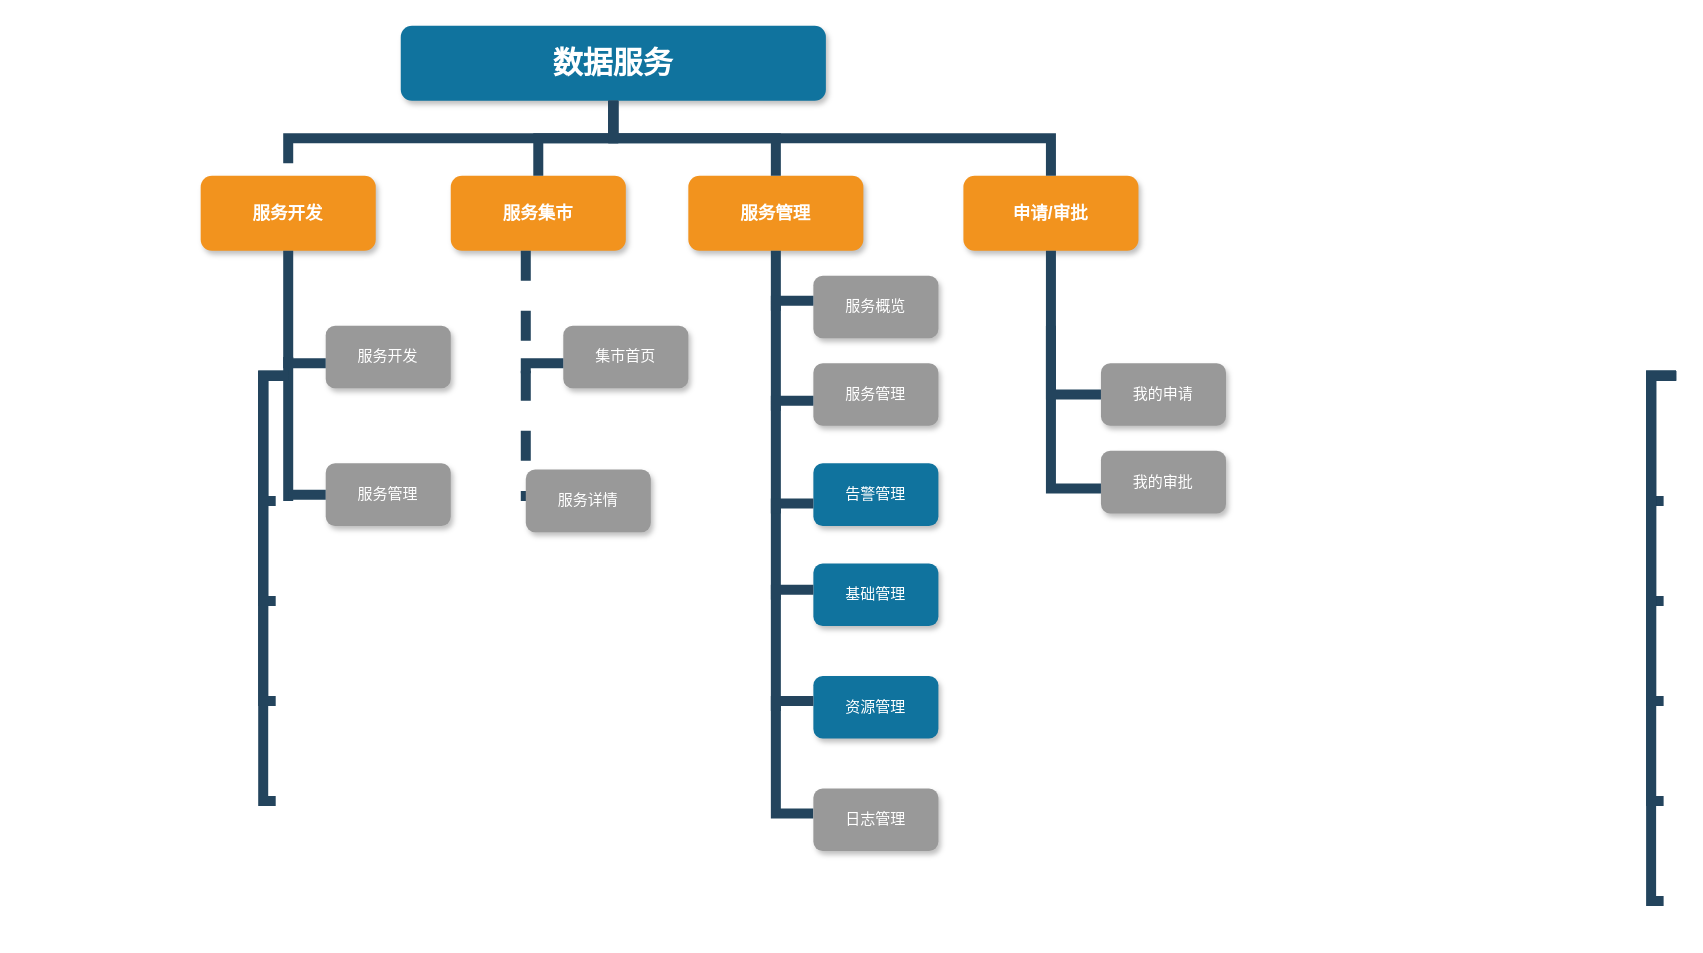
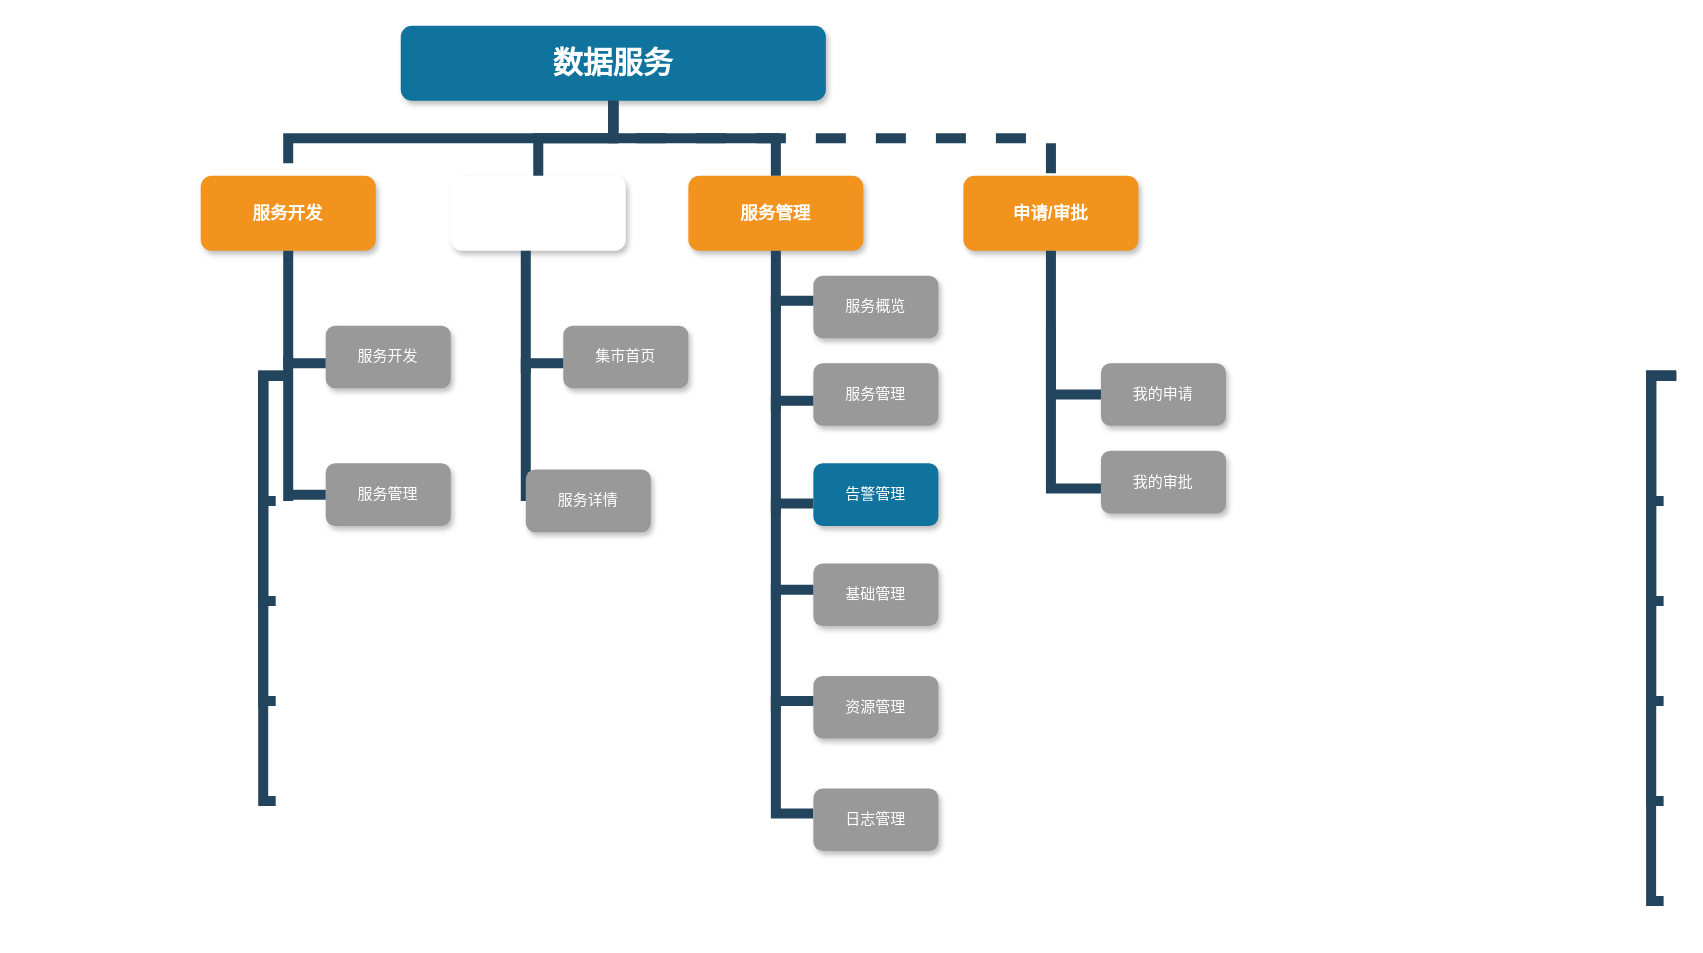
(800, 138) -> (800, 138)
(538, 213) -> (538, 213)
(526, 295) -> (526, 295)
(876, 594) -> (876, 594)
(876, 707) -> (876, 707)
